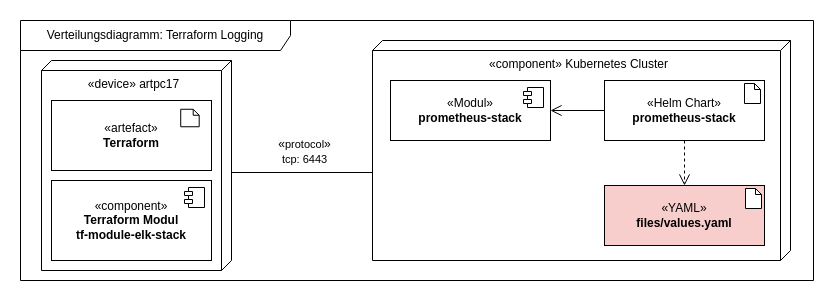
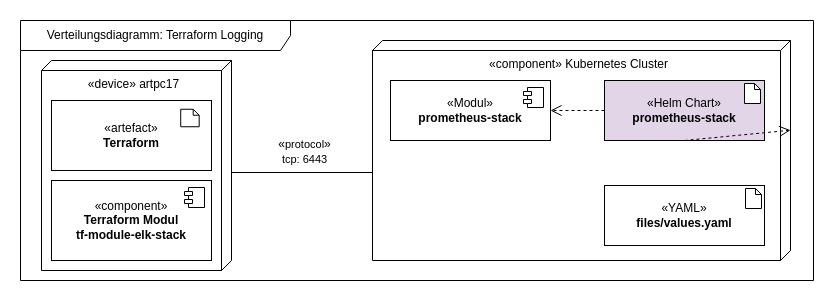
(579, 111) -> (579, 111)
(685, 111) -> (685, 111)
(685, 162) -> (736, 135)
(685, 216) -> (685, 216)
